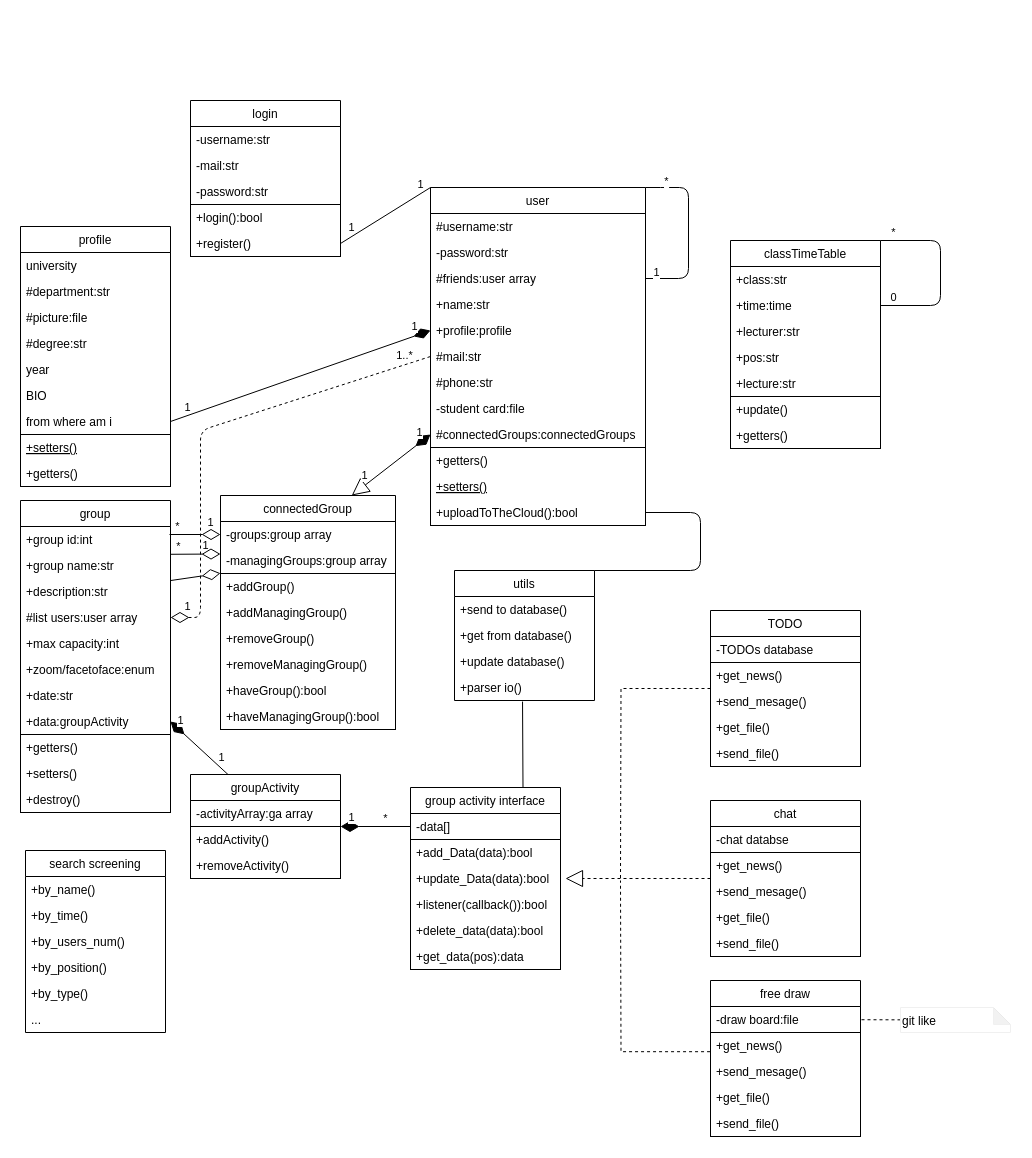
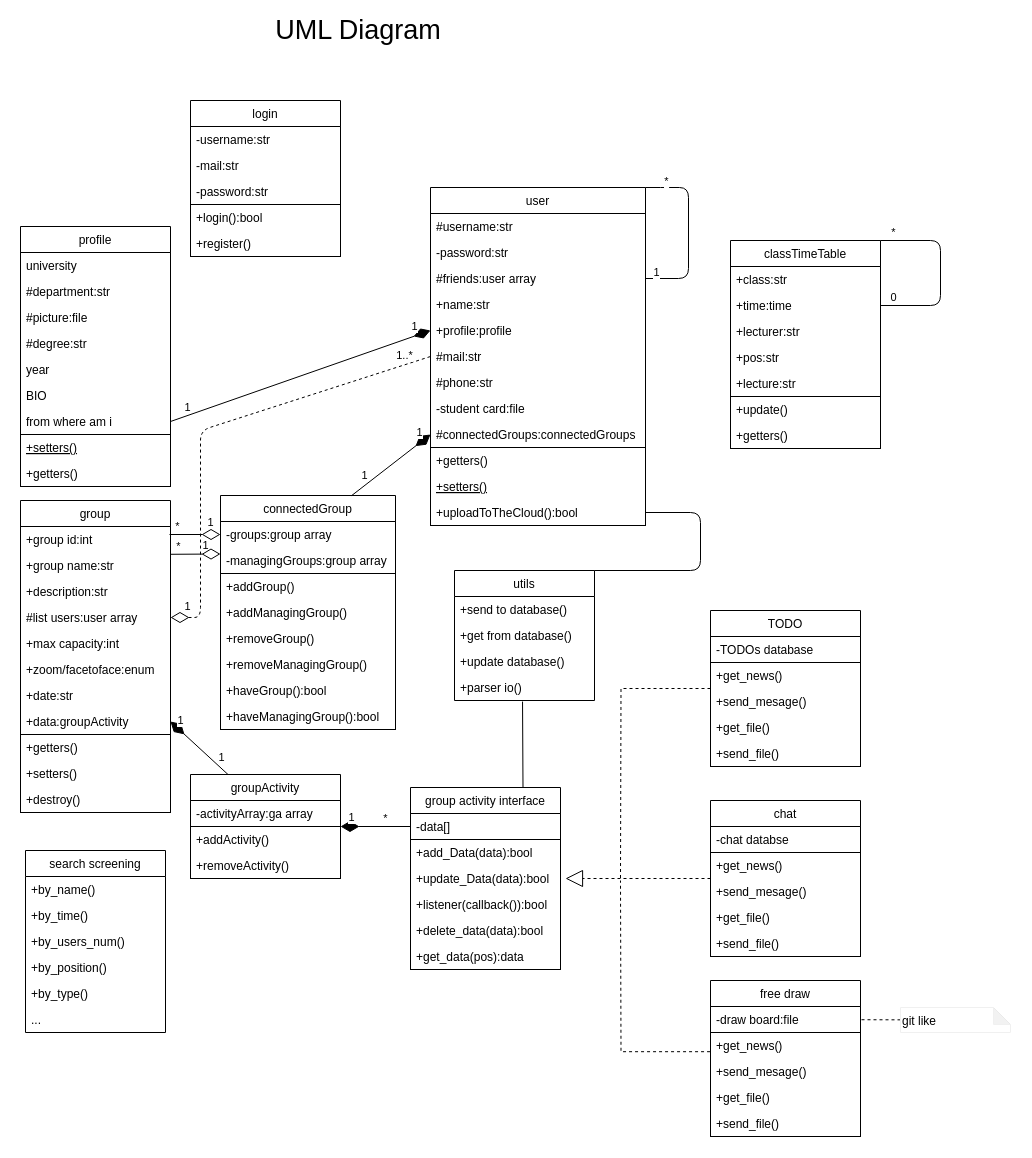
none -> (359, 31)
(386, 215) -> none
(366, 484) -> (360, 489)
(188, 578) -> none
